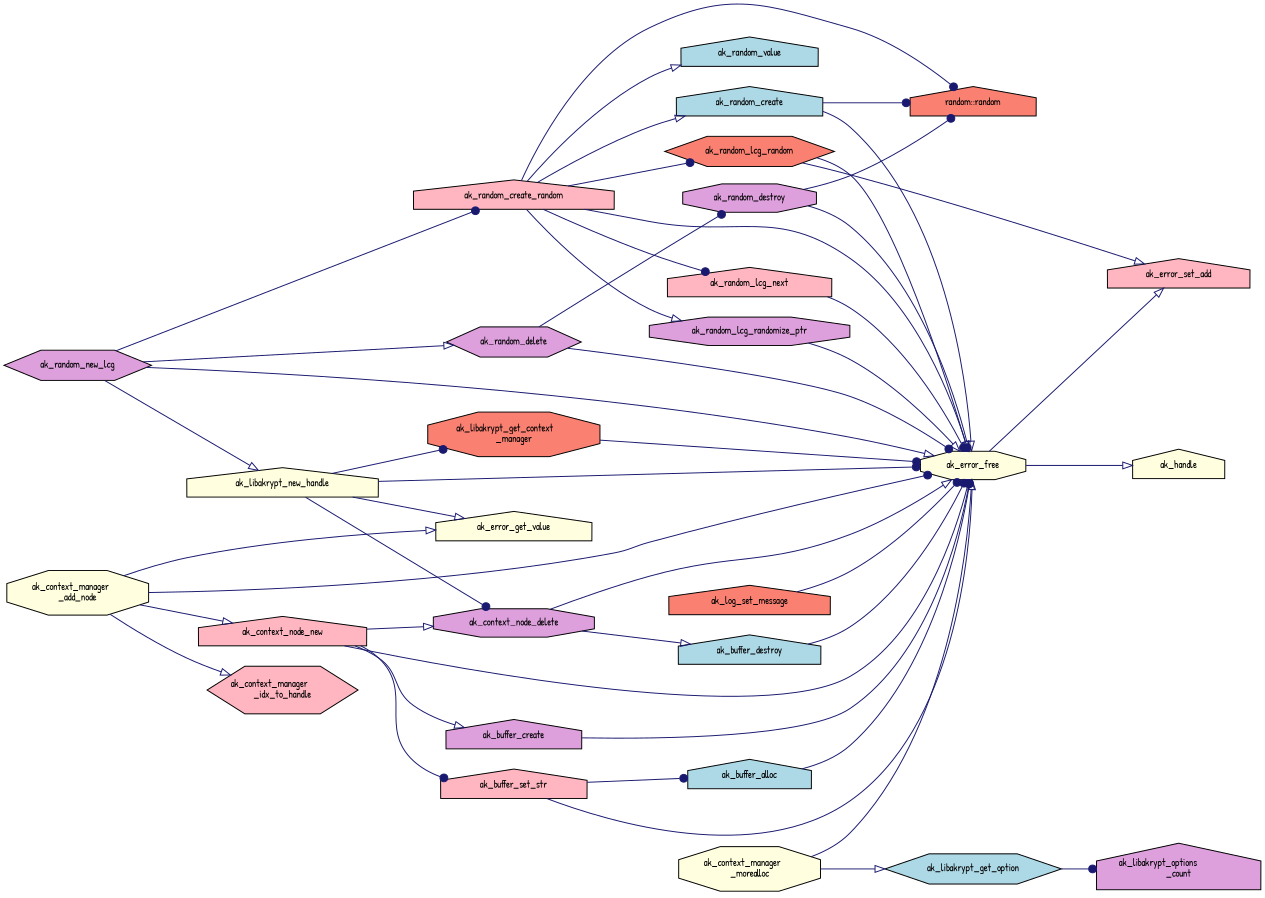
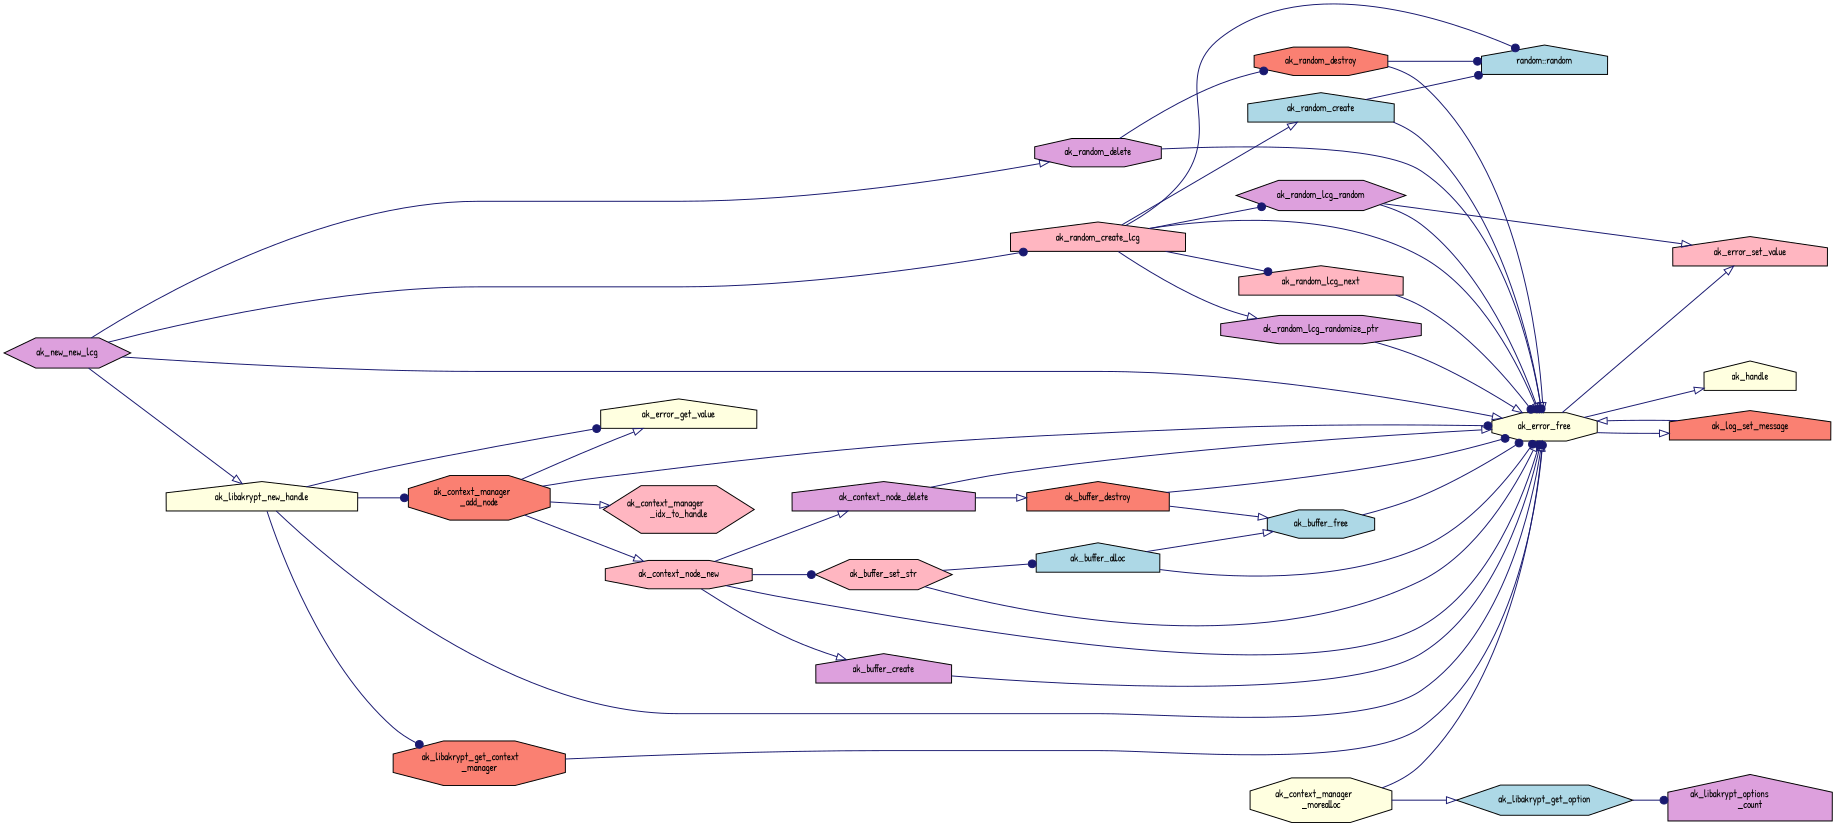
(750, 53) -> none
(973, 103) -> (1545, 61)
(750, 151) -> (1321, 195)
(514, 196) -> (1098, 238)
(750, 198) -> (1321, 61)
(1179, 275) -> (1750, 253)
(514, 342) -> (1098, 153)
(78, 365) -> (67, 353)
none -> (1628, 433)
(645, 474) -> (959, 714)
(404, 507) -> (449, 455)
none -> (1321, 524)
(883, 550) -> (1643, 420)
(394, 551) -> (379, 498)
(78, 593) -> (479, 498)
(514, 623) -> (884, 498)
(283, 633) -> (679, 575)
(750, 651) -> (1098, 498)
(514, 785) -> (884, 575)
